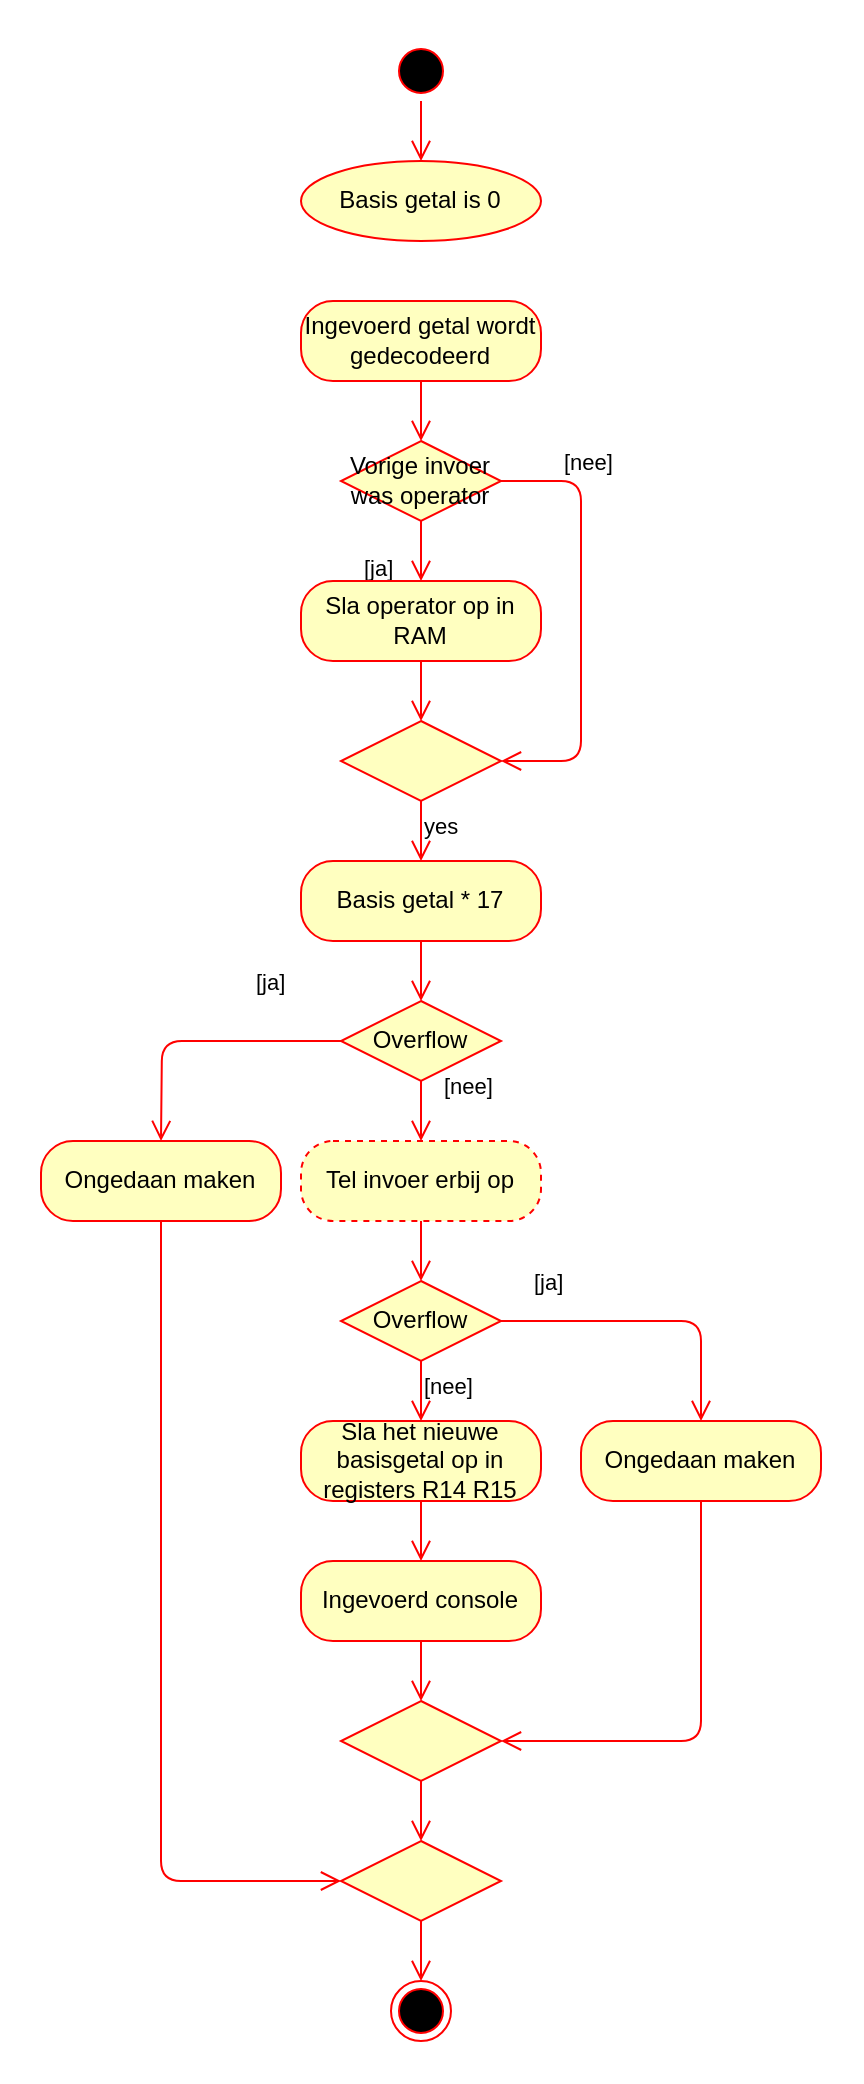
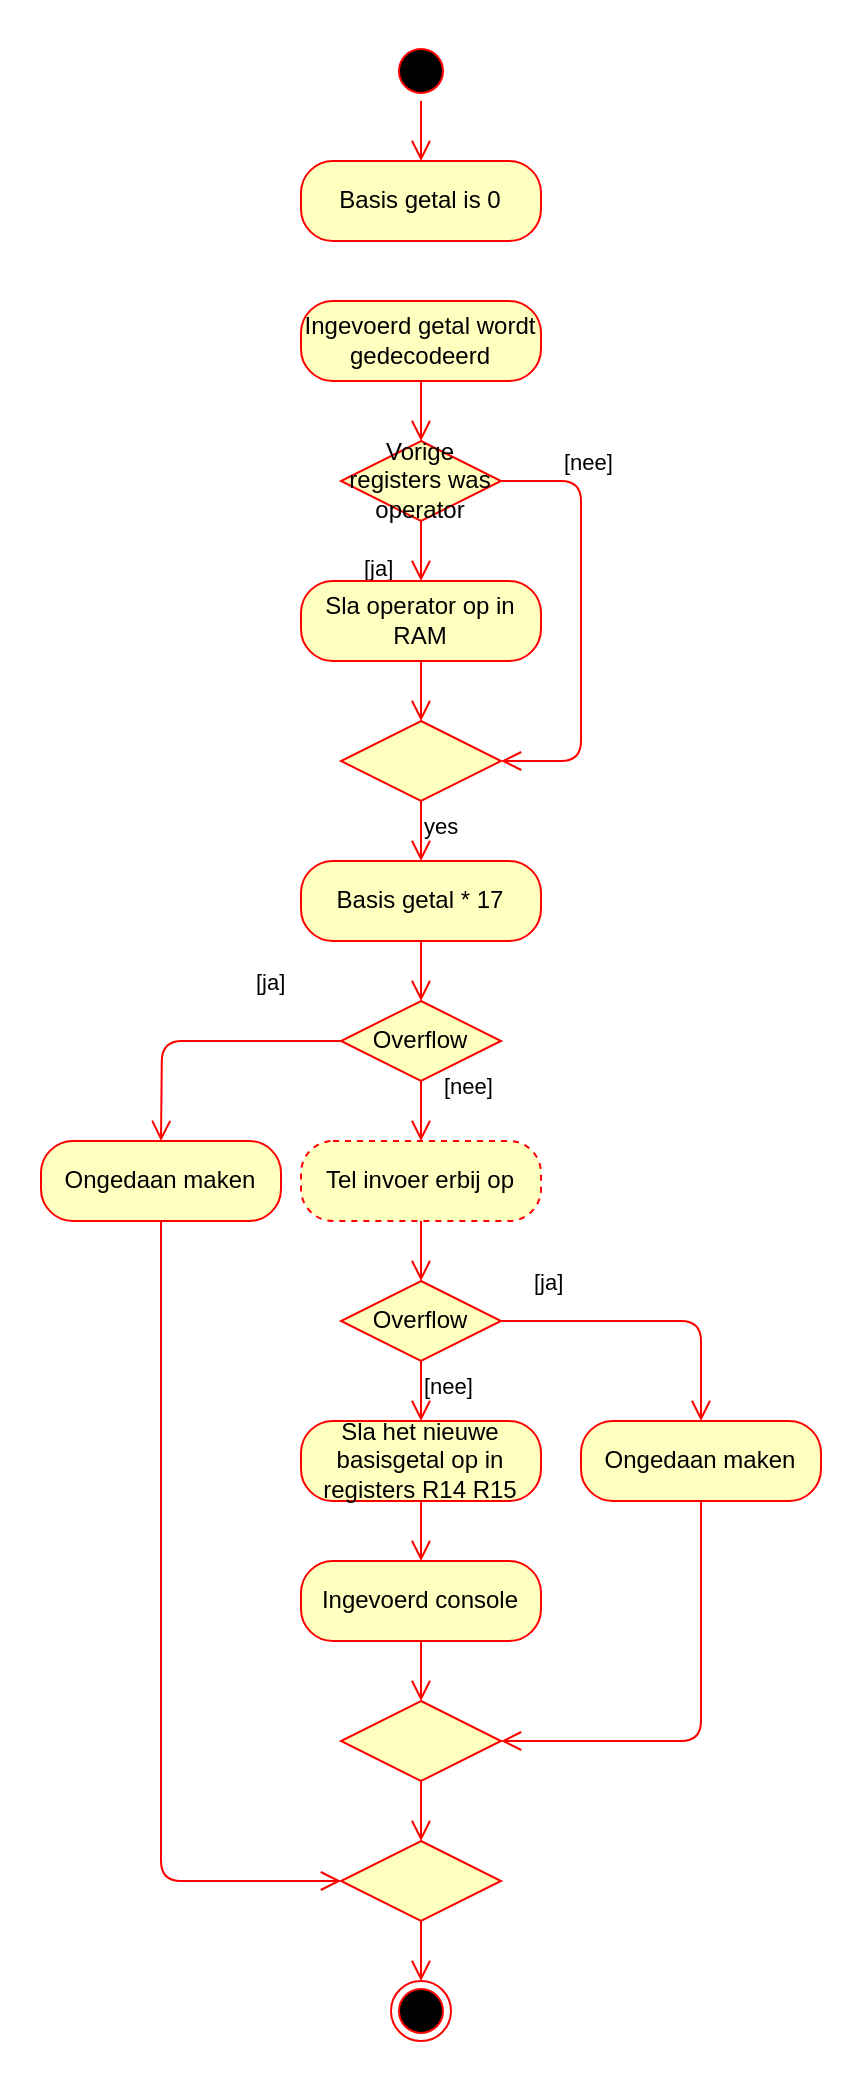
(421, 201) -> (421, 201)
(421, 481) -> (421, 481)
